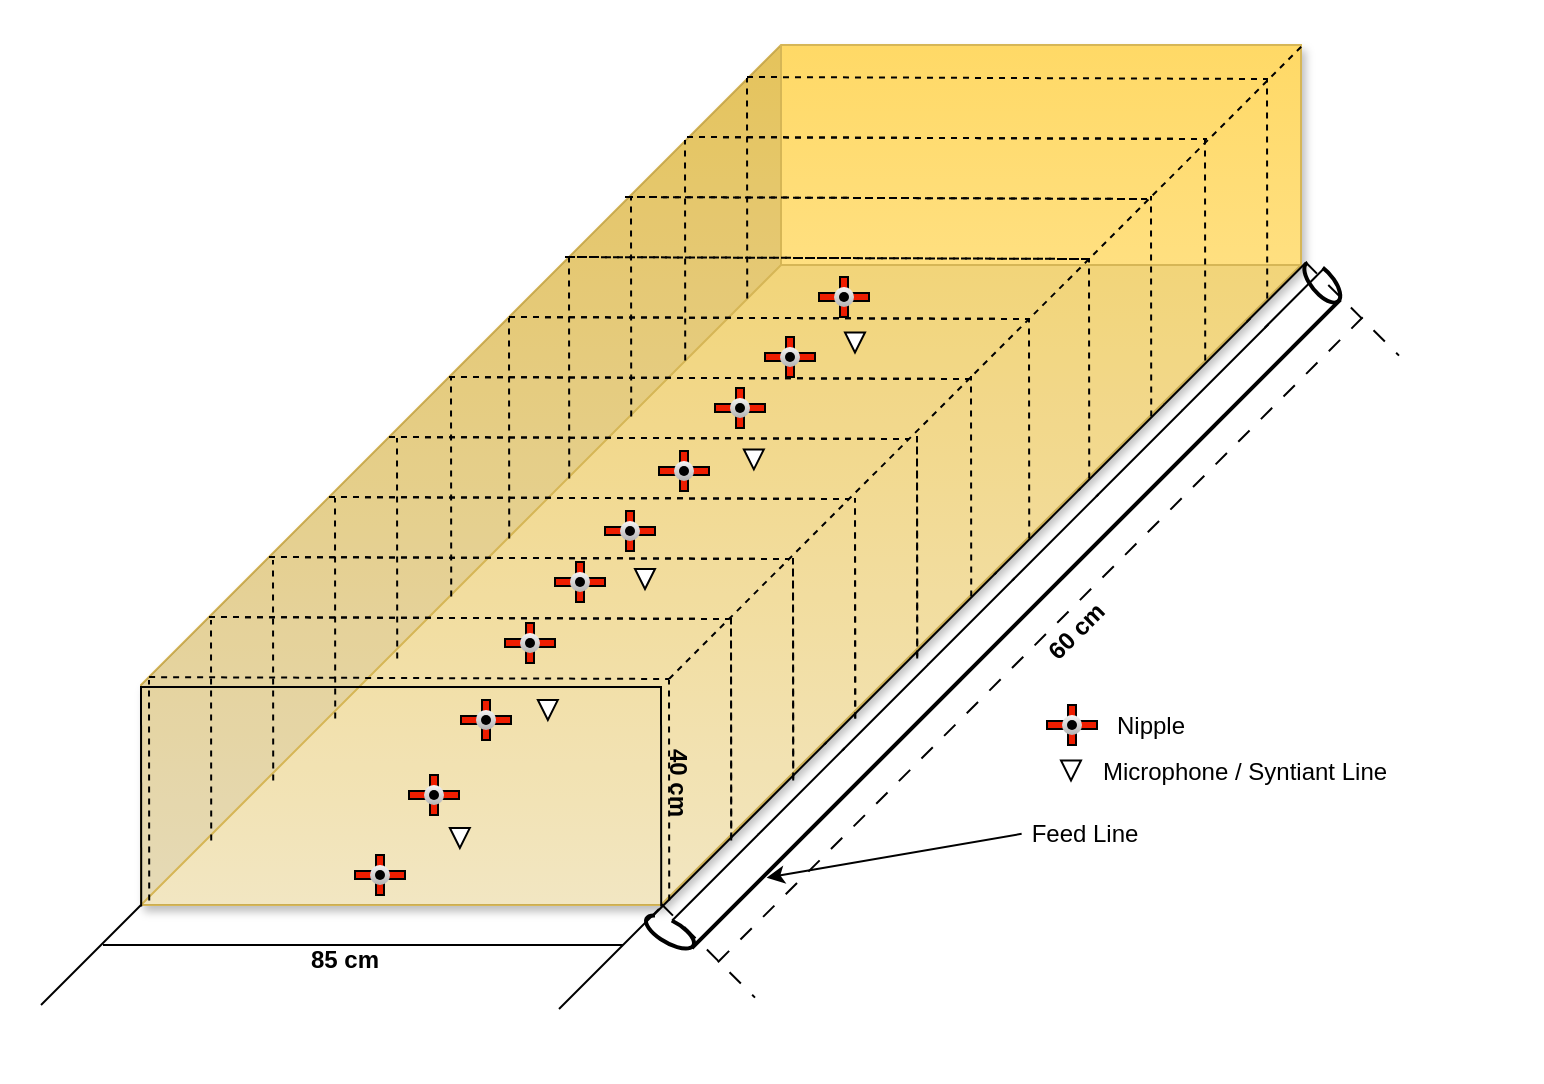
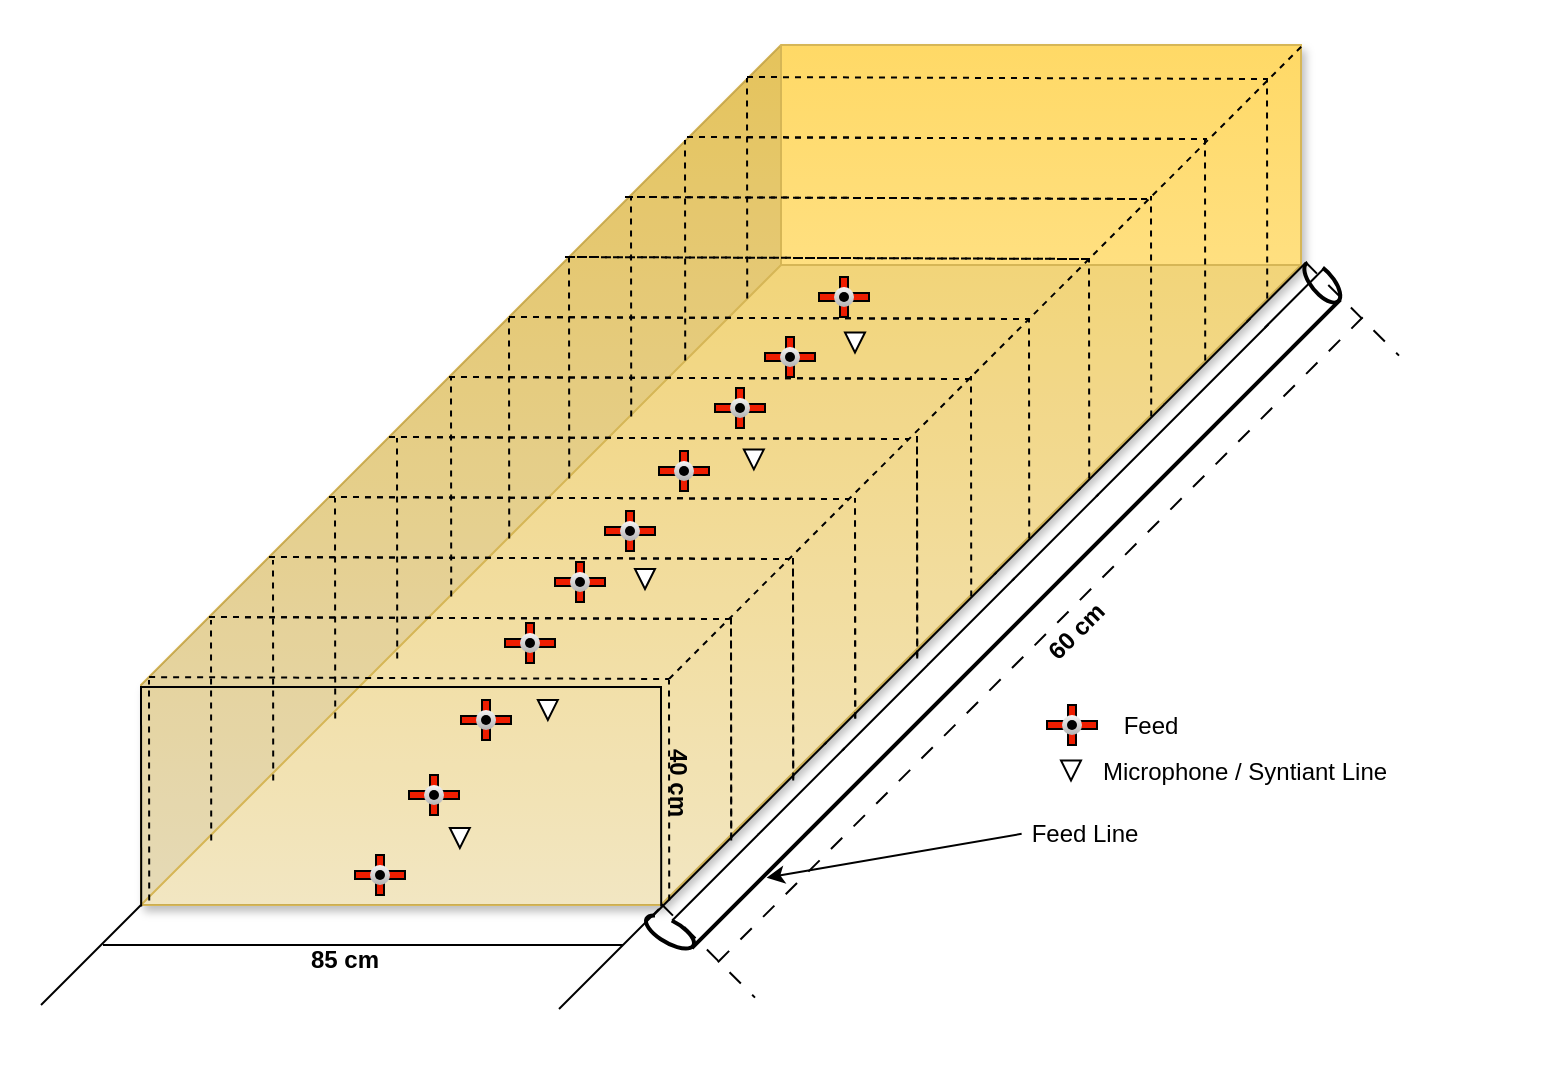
(1152, 727) -> (1152, 727)
